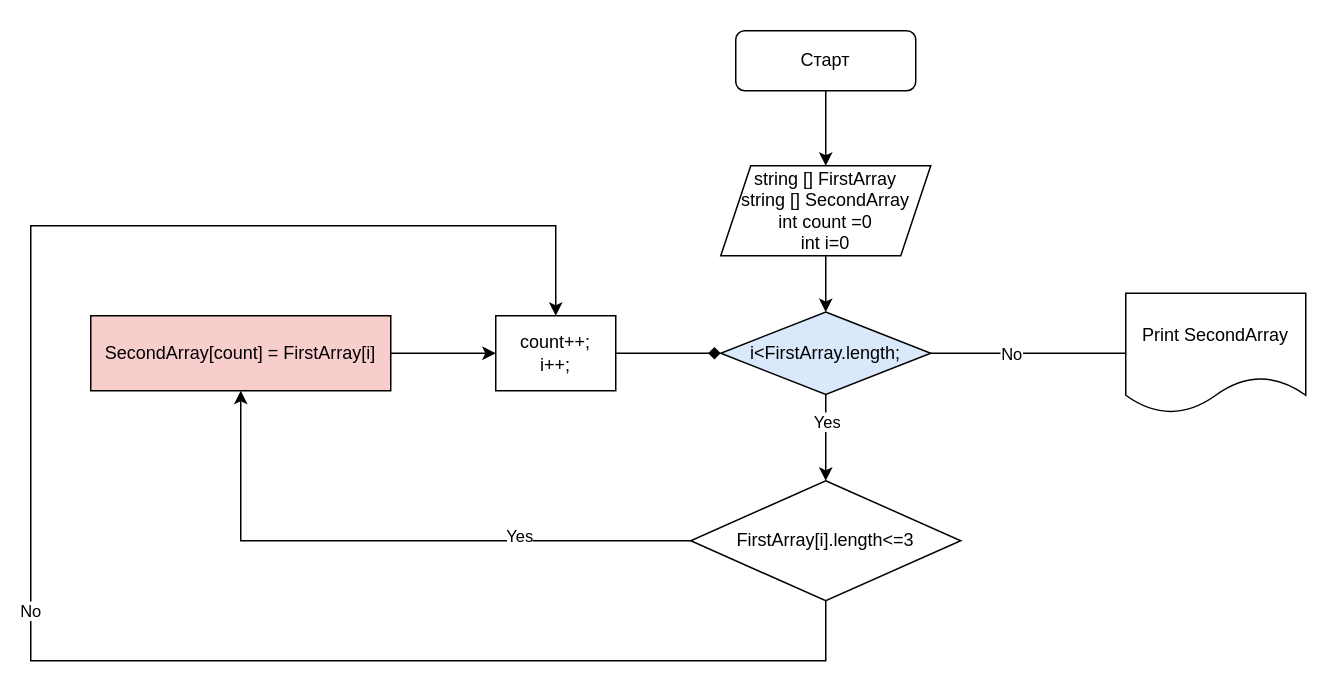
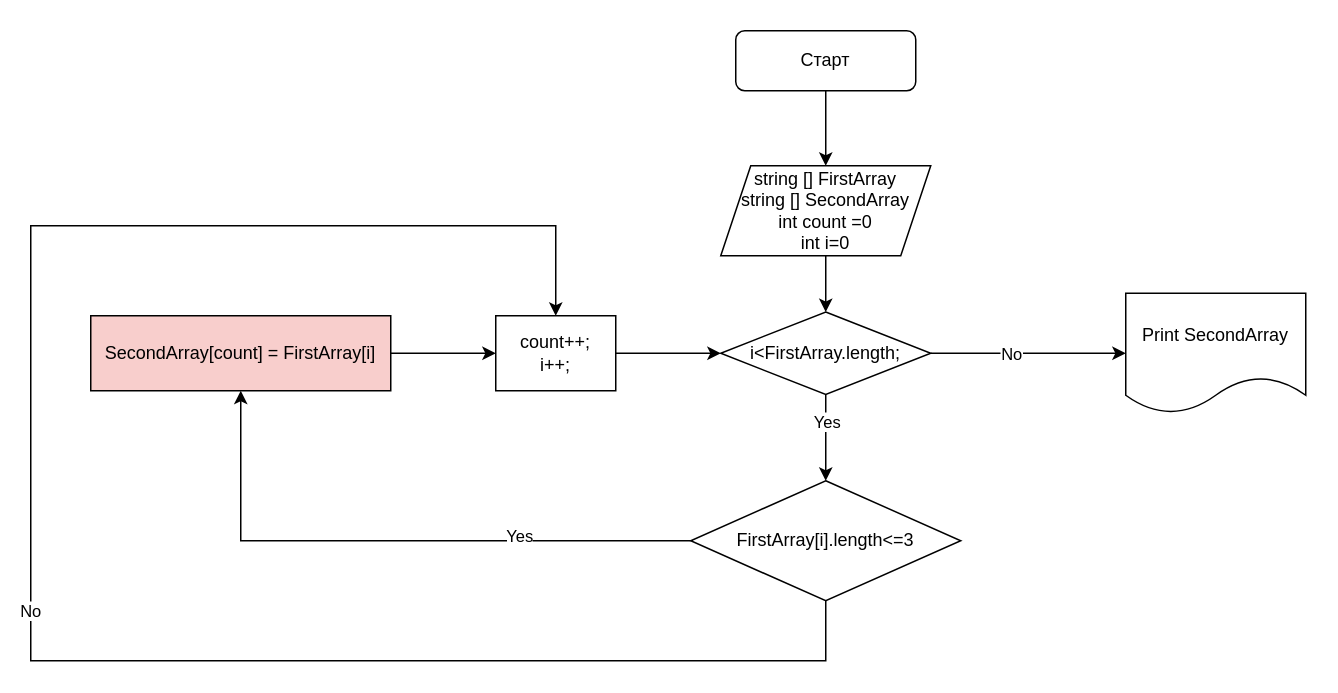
(708, 353) -> (709, 353)
(826, 353) -> (826, 353)
(1118, 353) -> (1114, 353)
